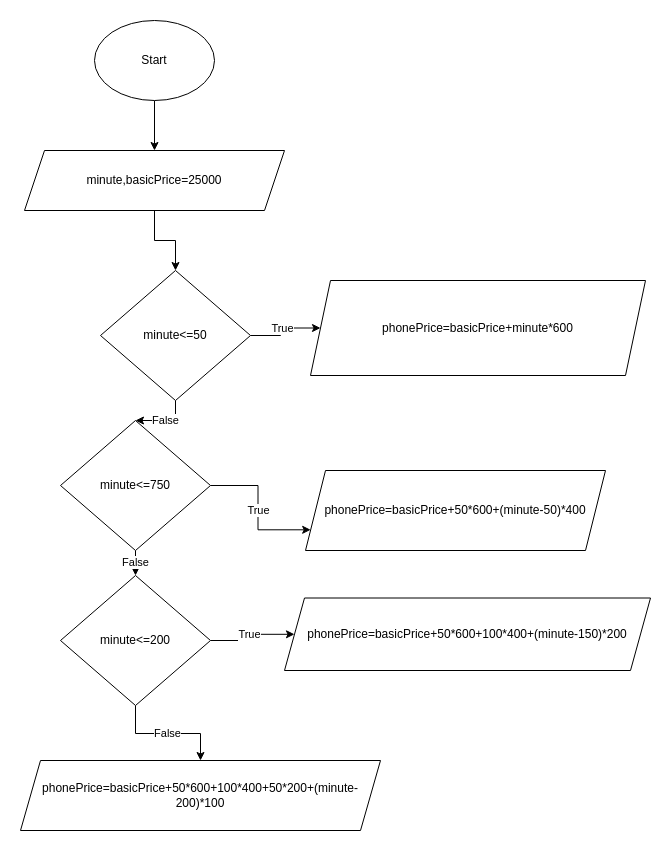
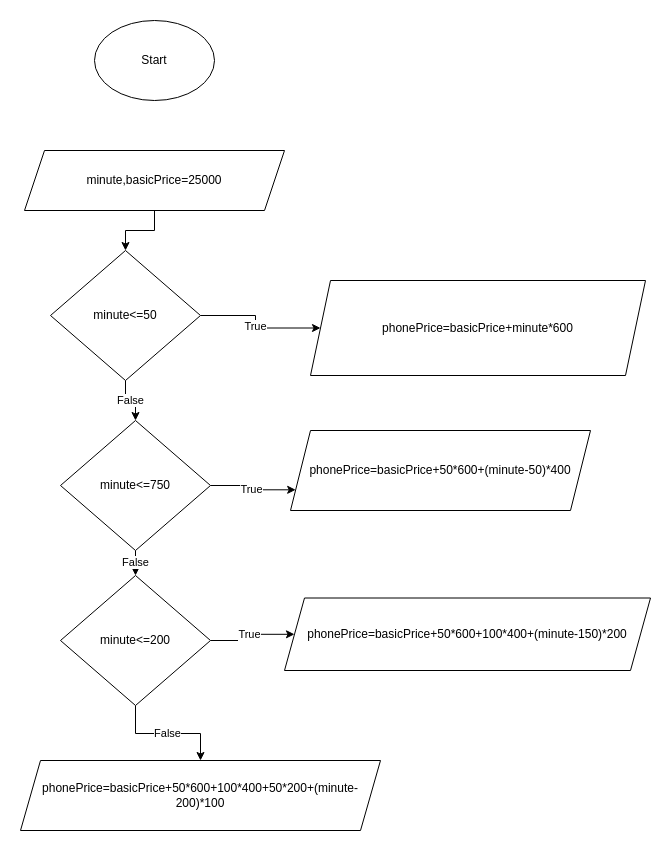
(155, 122) -> none
(176, 336) -> (126, 316)
(456, 511) -> (441, 471)
